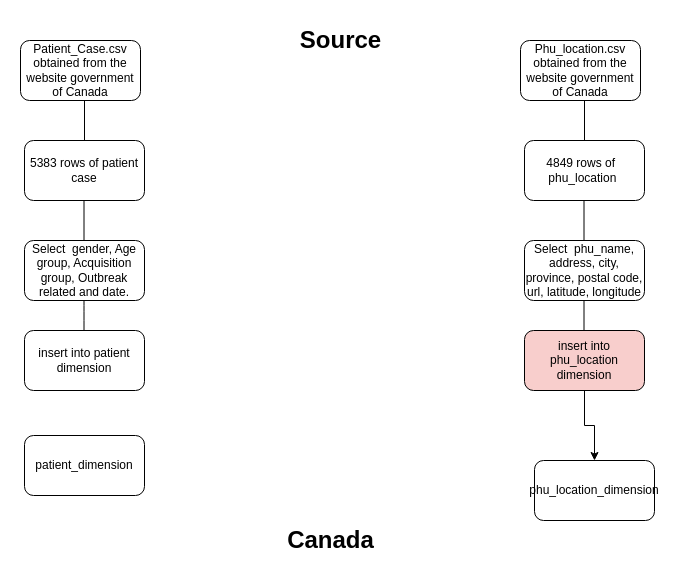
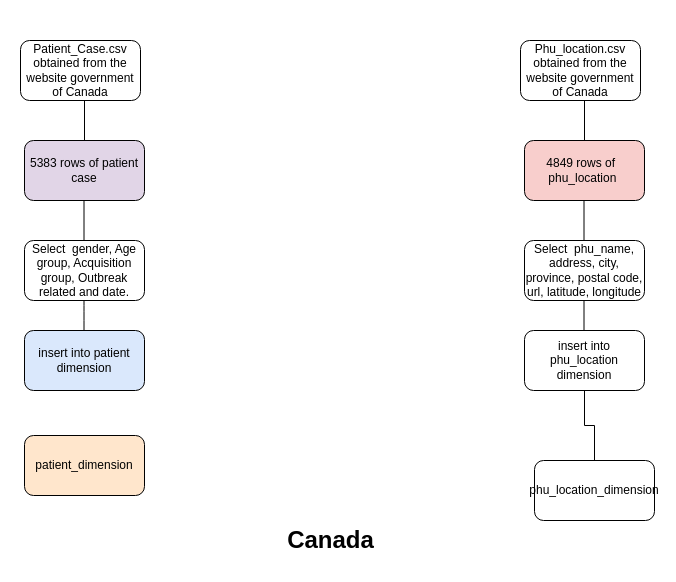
(341, 41) -> none
(85, 171) -> (85, 171)
(585, 171) -> (585, 171)
(85, 361) -> (85, 361)
(585, 361) -> (585, 361)
(595, 452) -> (595, 455)
(85, 466) -> (85, 466)
